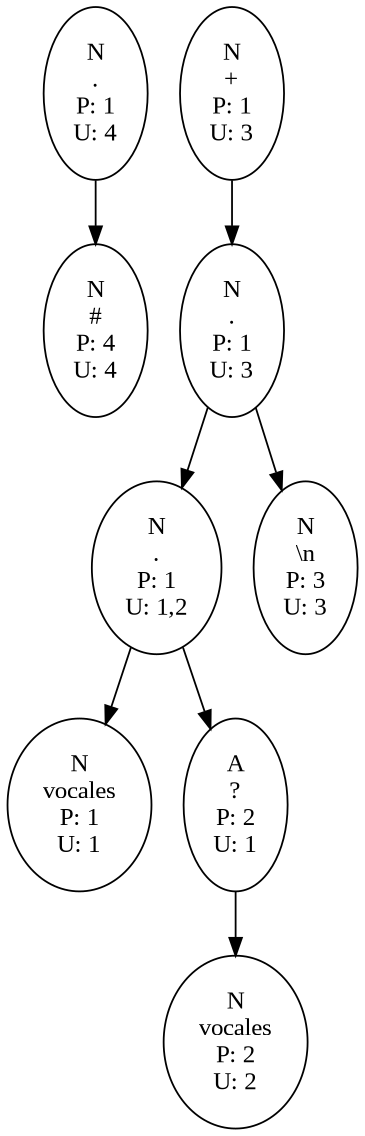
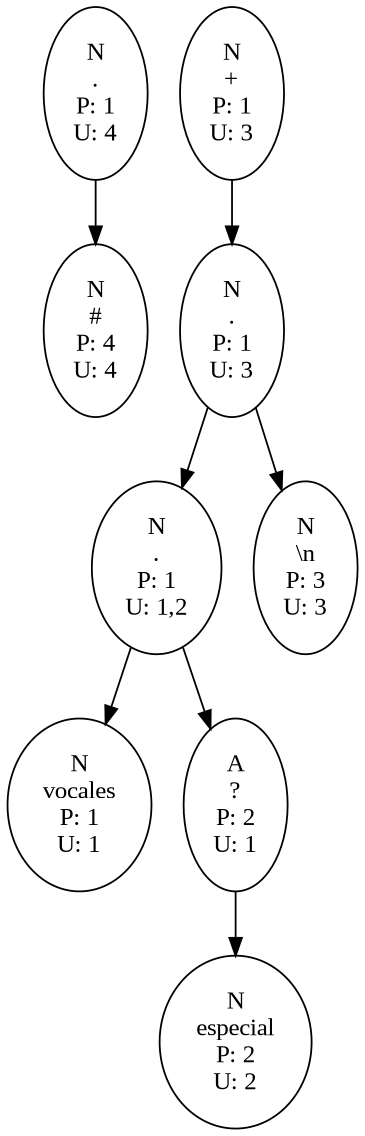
(236, 1042) -> (236, 1042)
